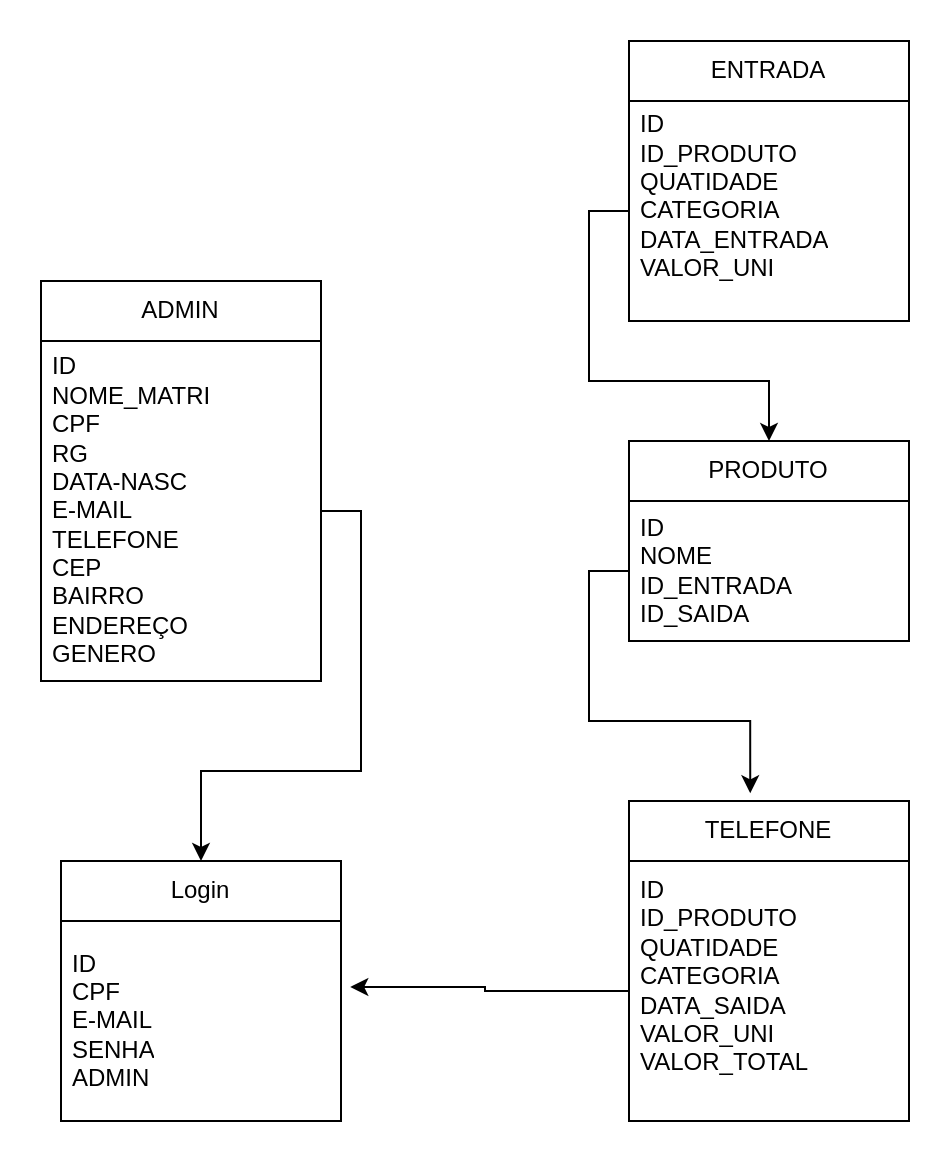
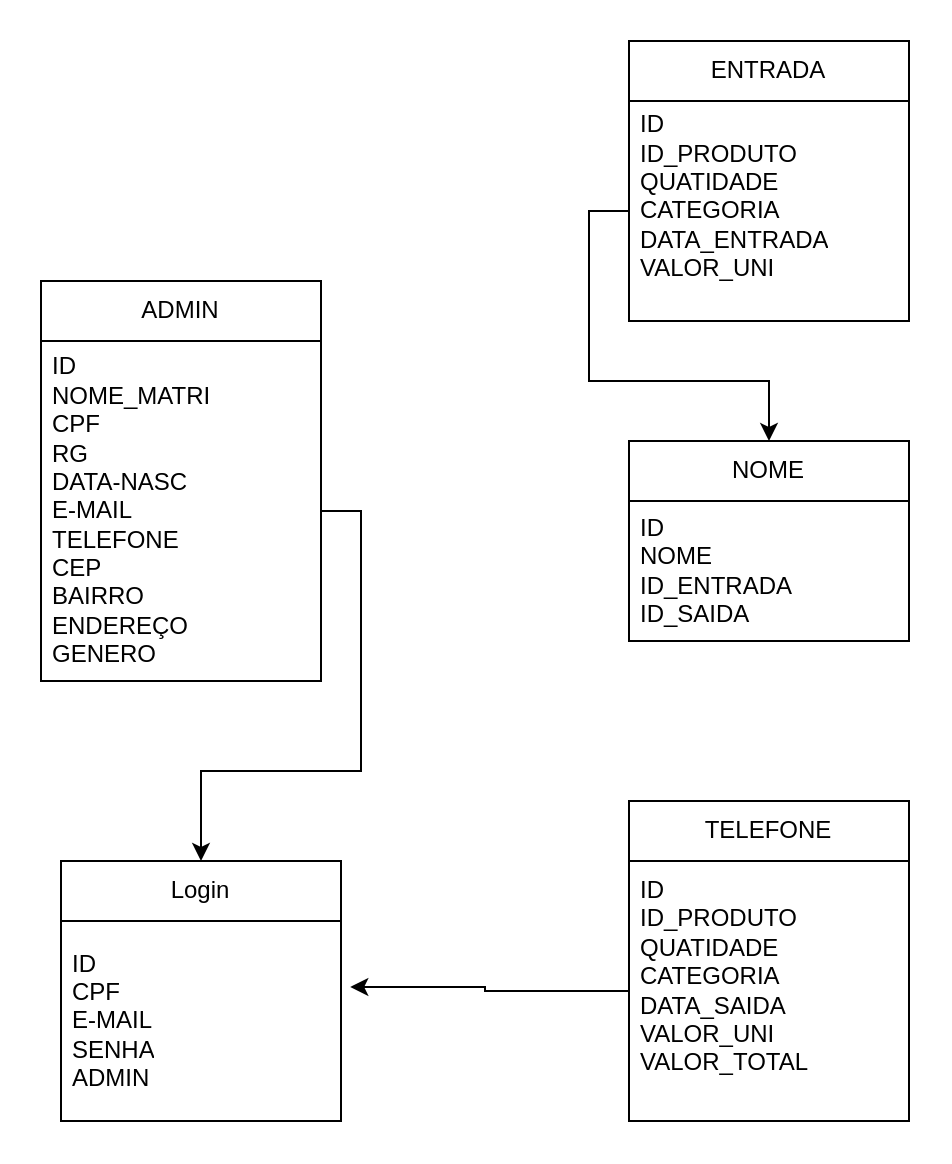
(769, 471) -> (769, 471)
(605, 721) -> none
